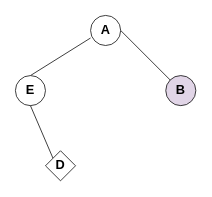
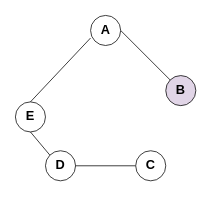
(30, 90) -> (30, 117)
(60, 165) -> (60, 165)
none -> (105, 165)
none -> (150, 165)
